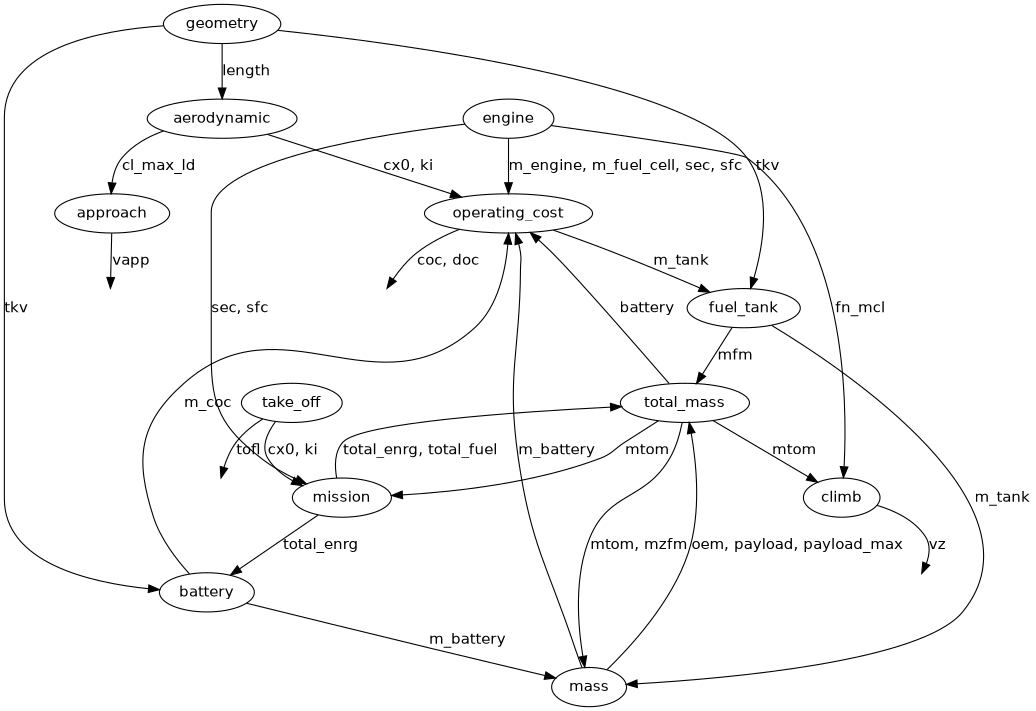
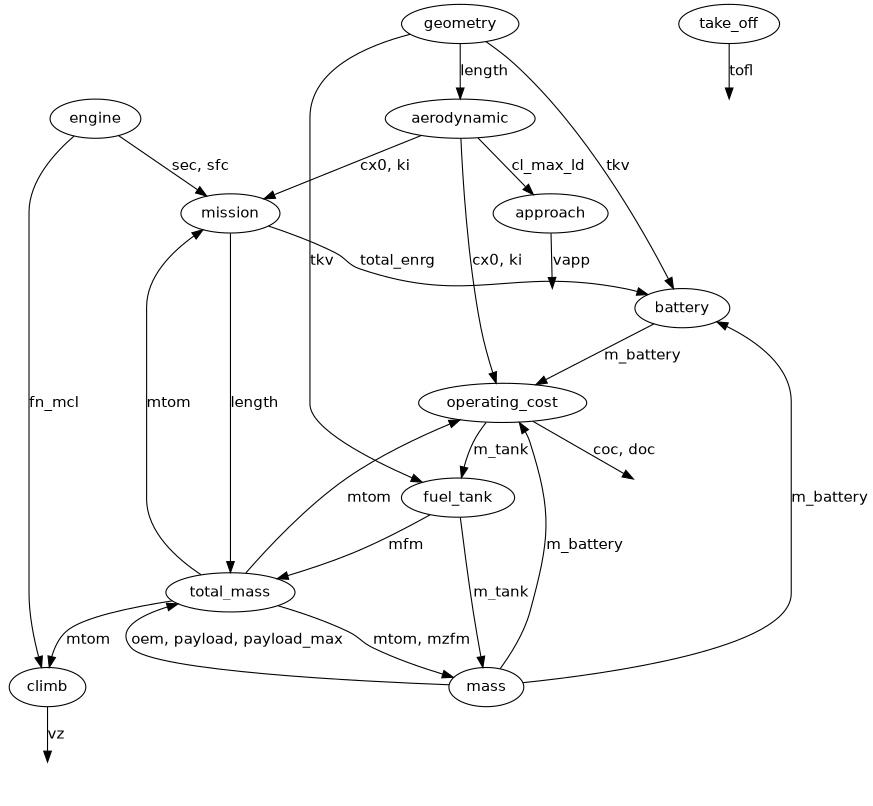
(509, 161) -> none
(647, 308) -> (369, 498)
(208, 403) -> (643, 356)
(420, 450) -> (255, 403)
(265, 452) -> (348, 165)
(396, 640) -> (791, 592)
